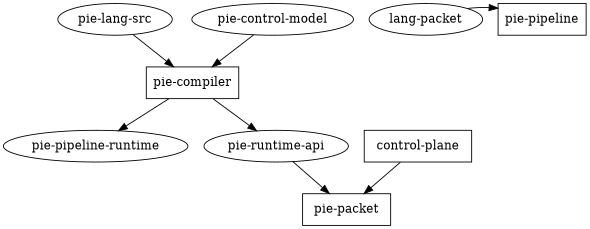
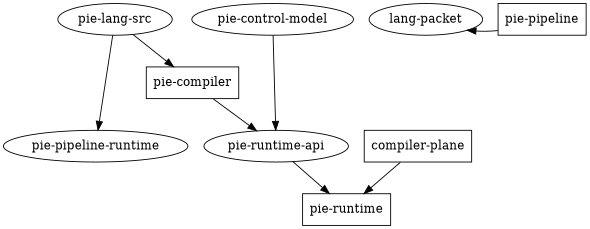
(478, 8) -> (487, 31)
(236, 48) -> (274, 78)
(148, 112) -> (106, 78)
(418, 146) -> (418, 146)
(347, 210) -> (347, 210)
